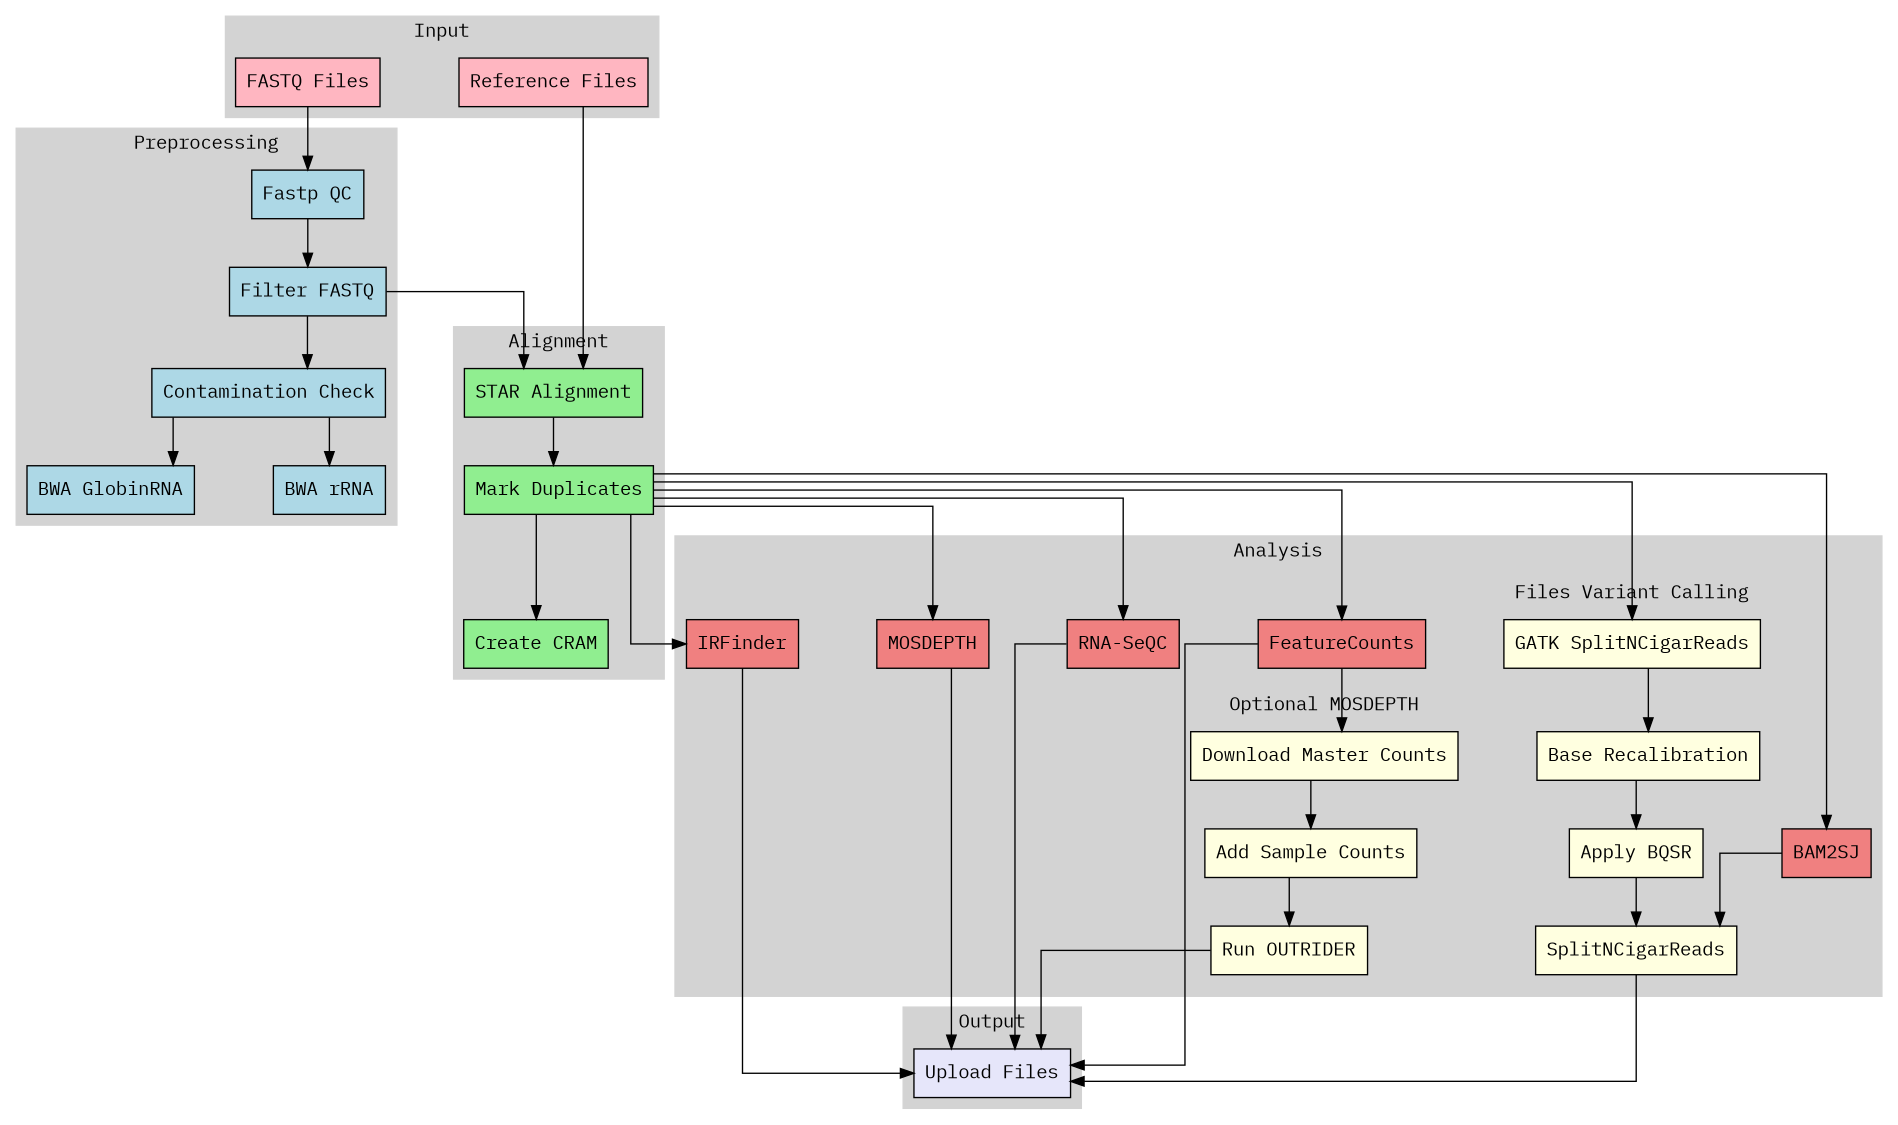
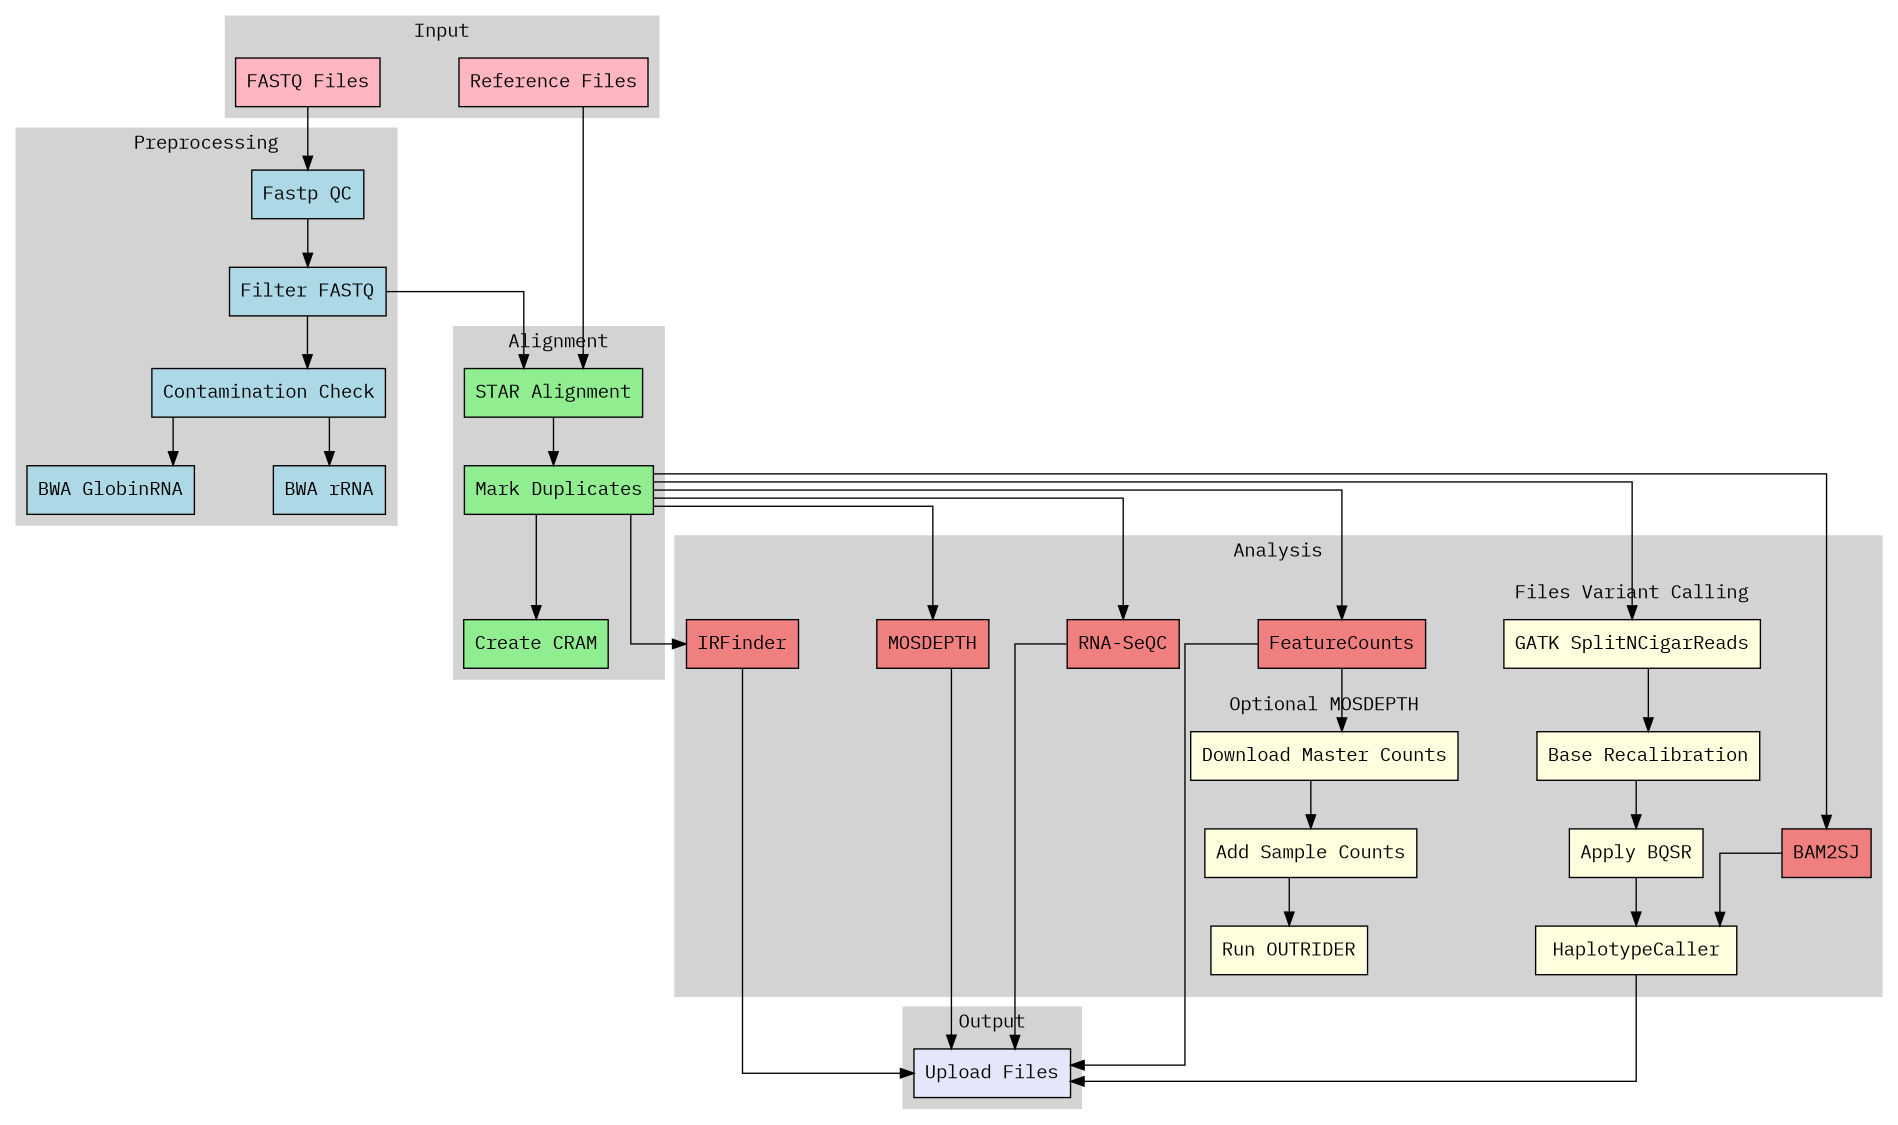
(1084, 950) -> none
(1636, 950) -> (1636, 950)
